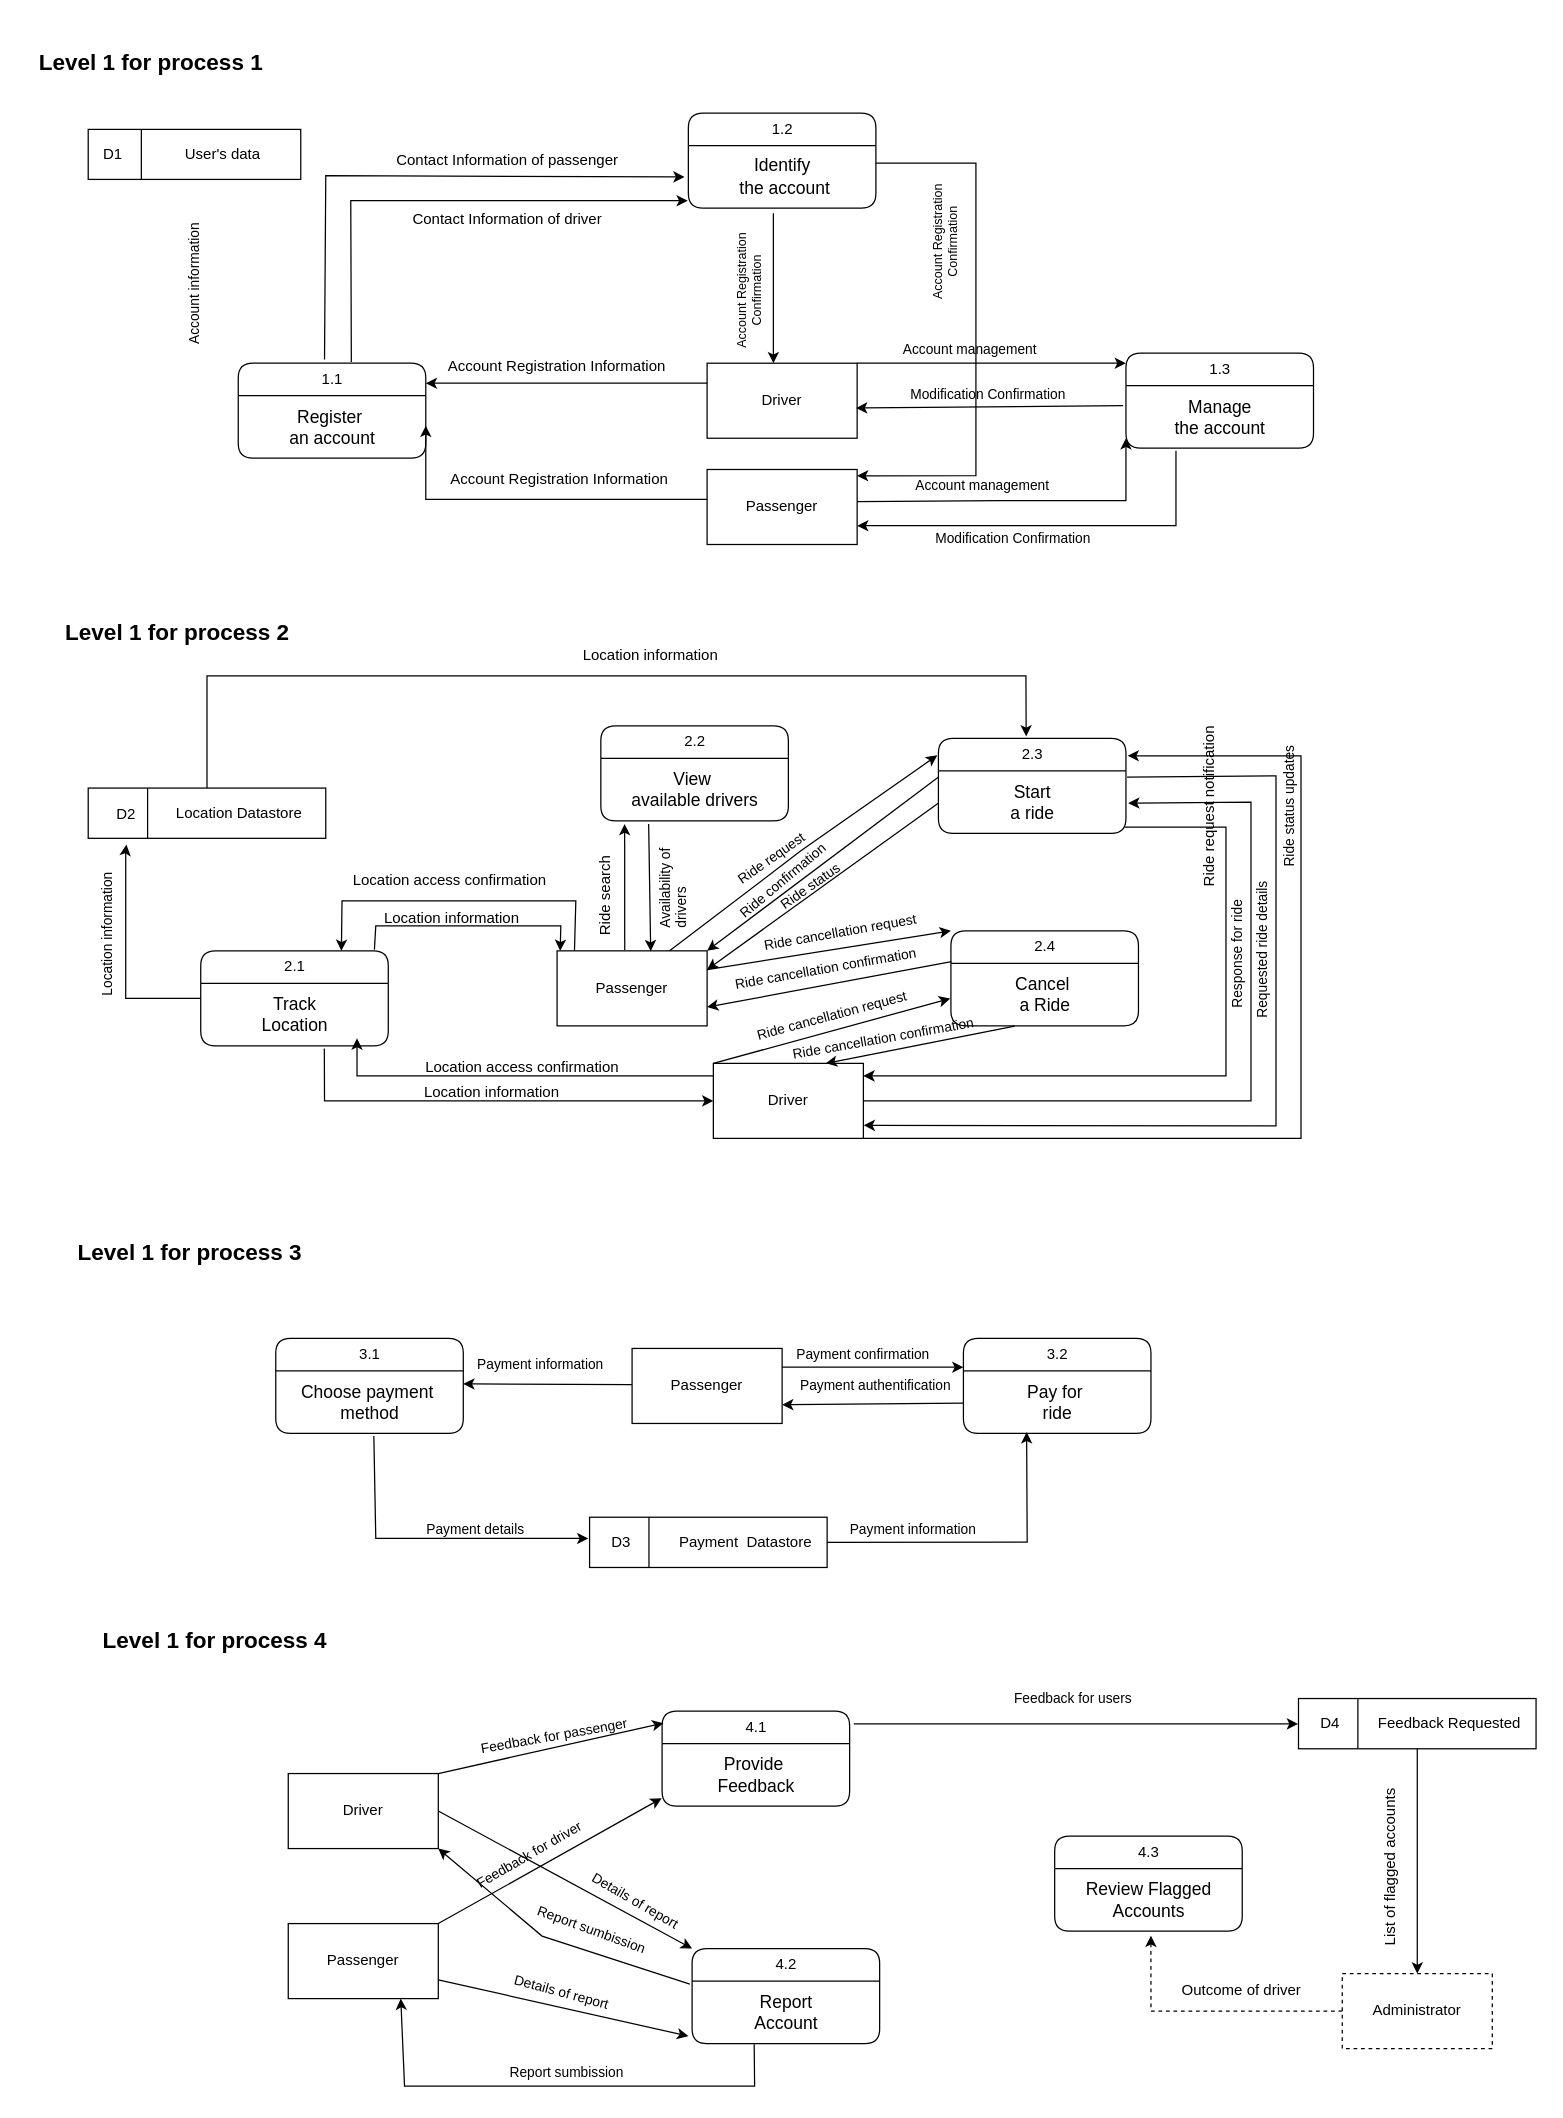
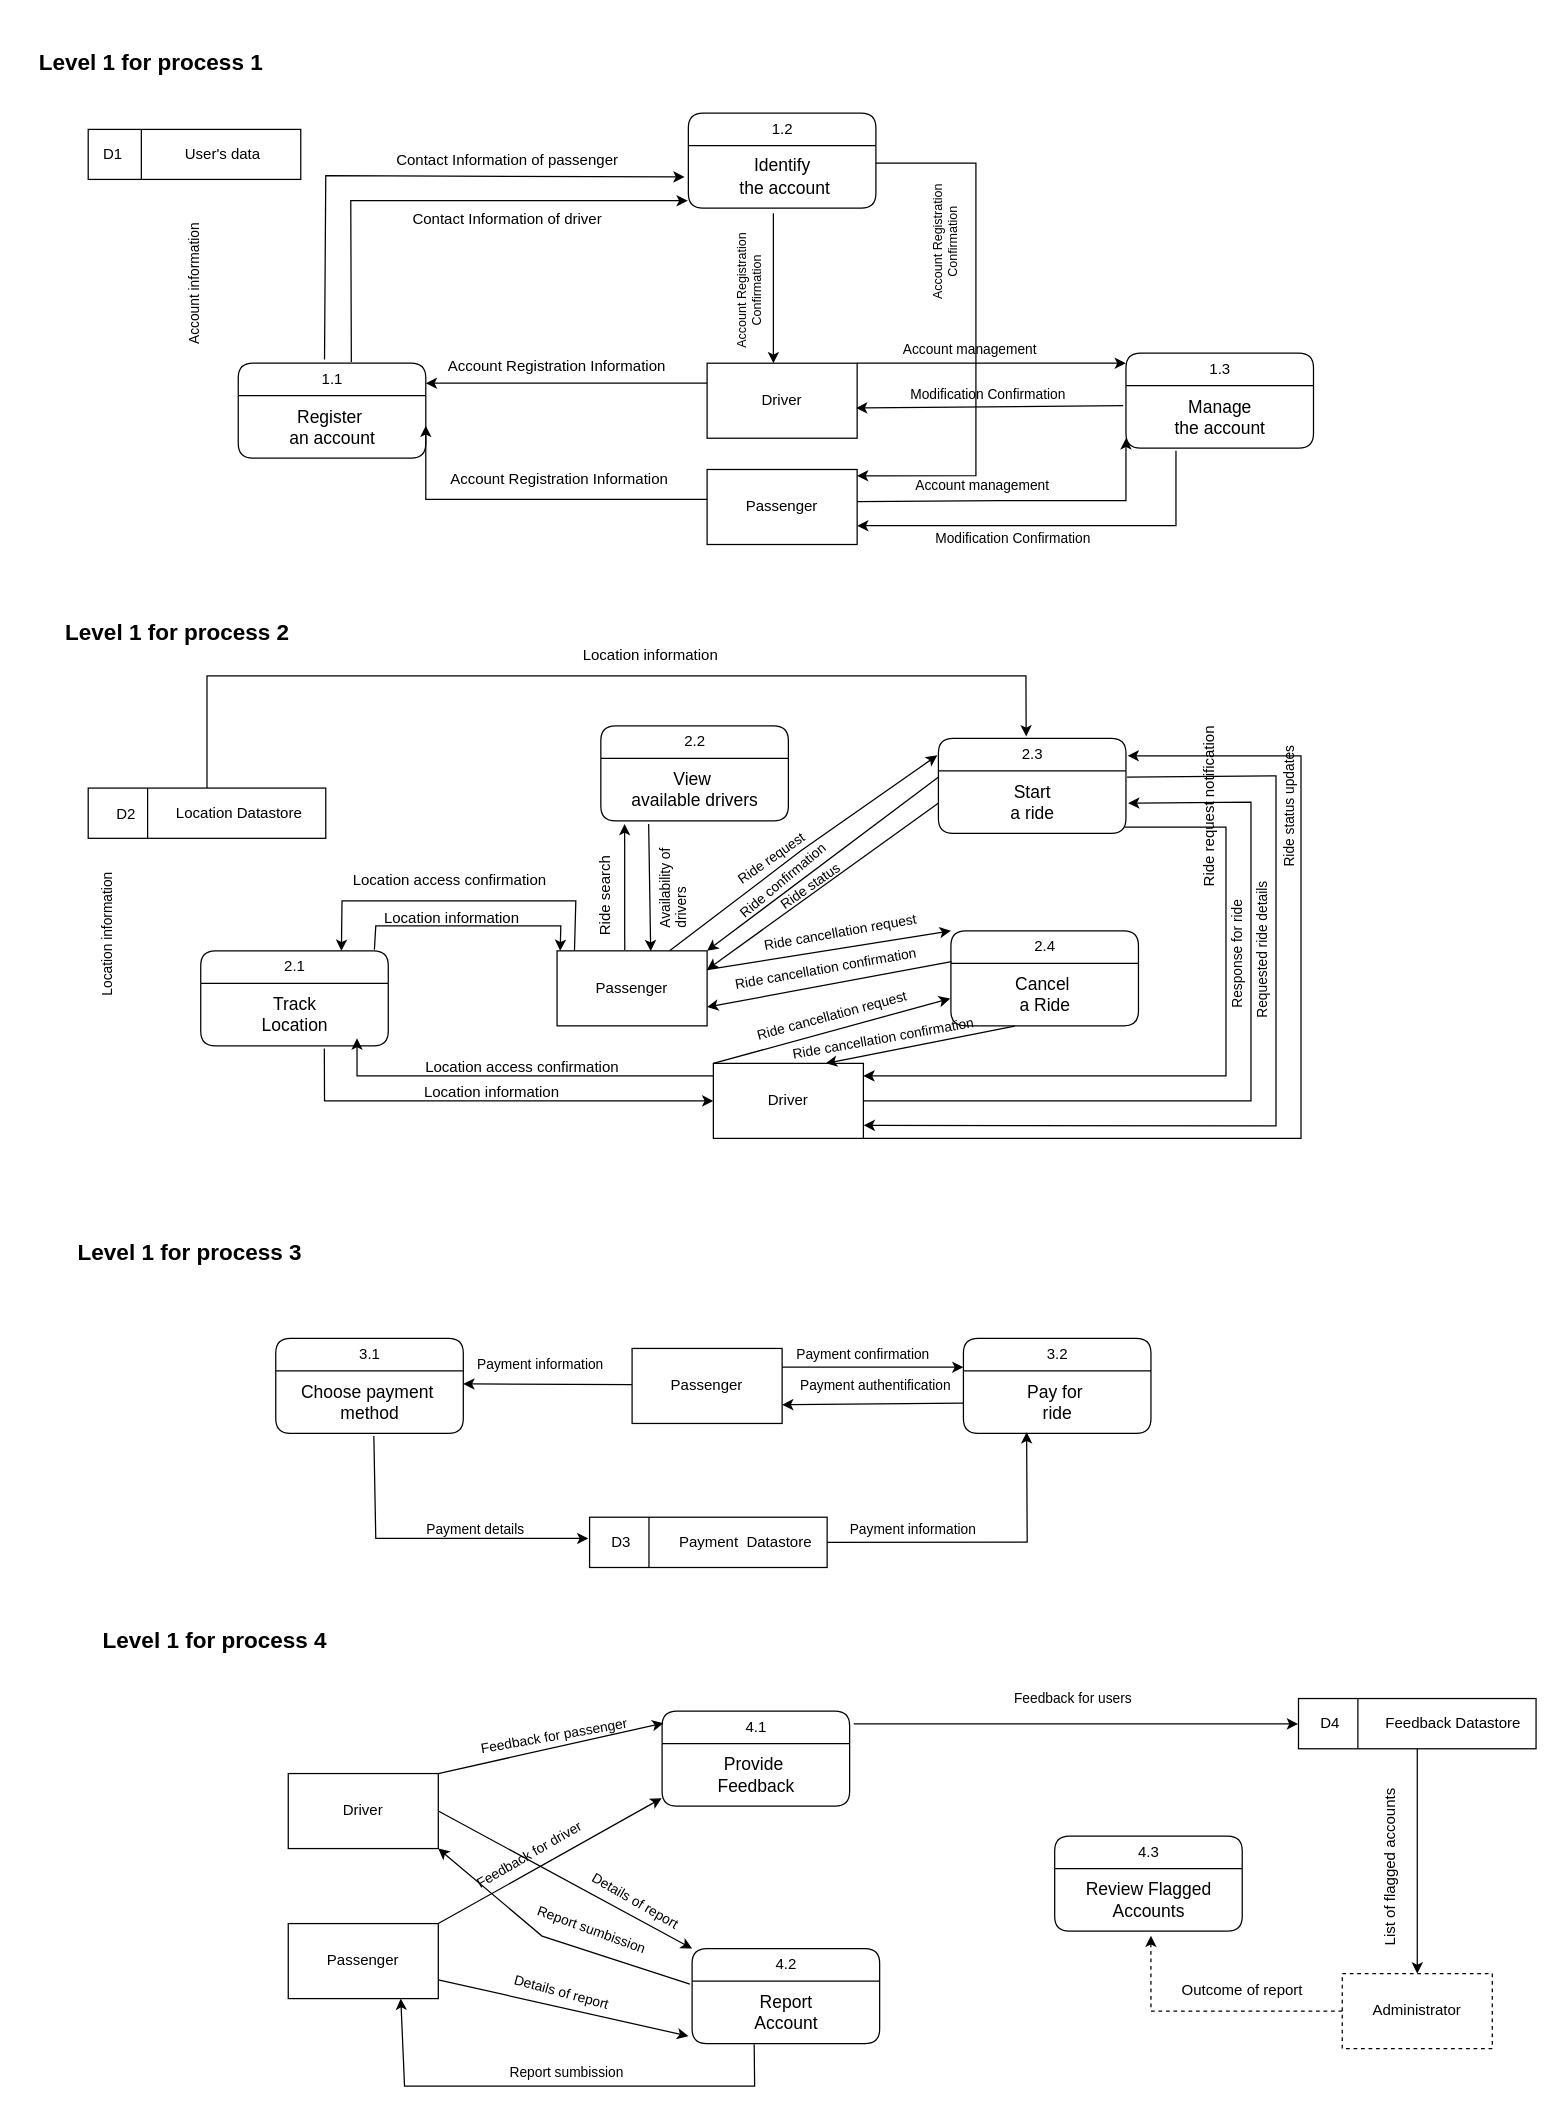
(126, 962) -> none
(1459, 1723) -> (1459, 1723)
(1247, 1991) -> (1249, 1991)
